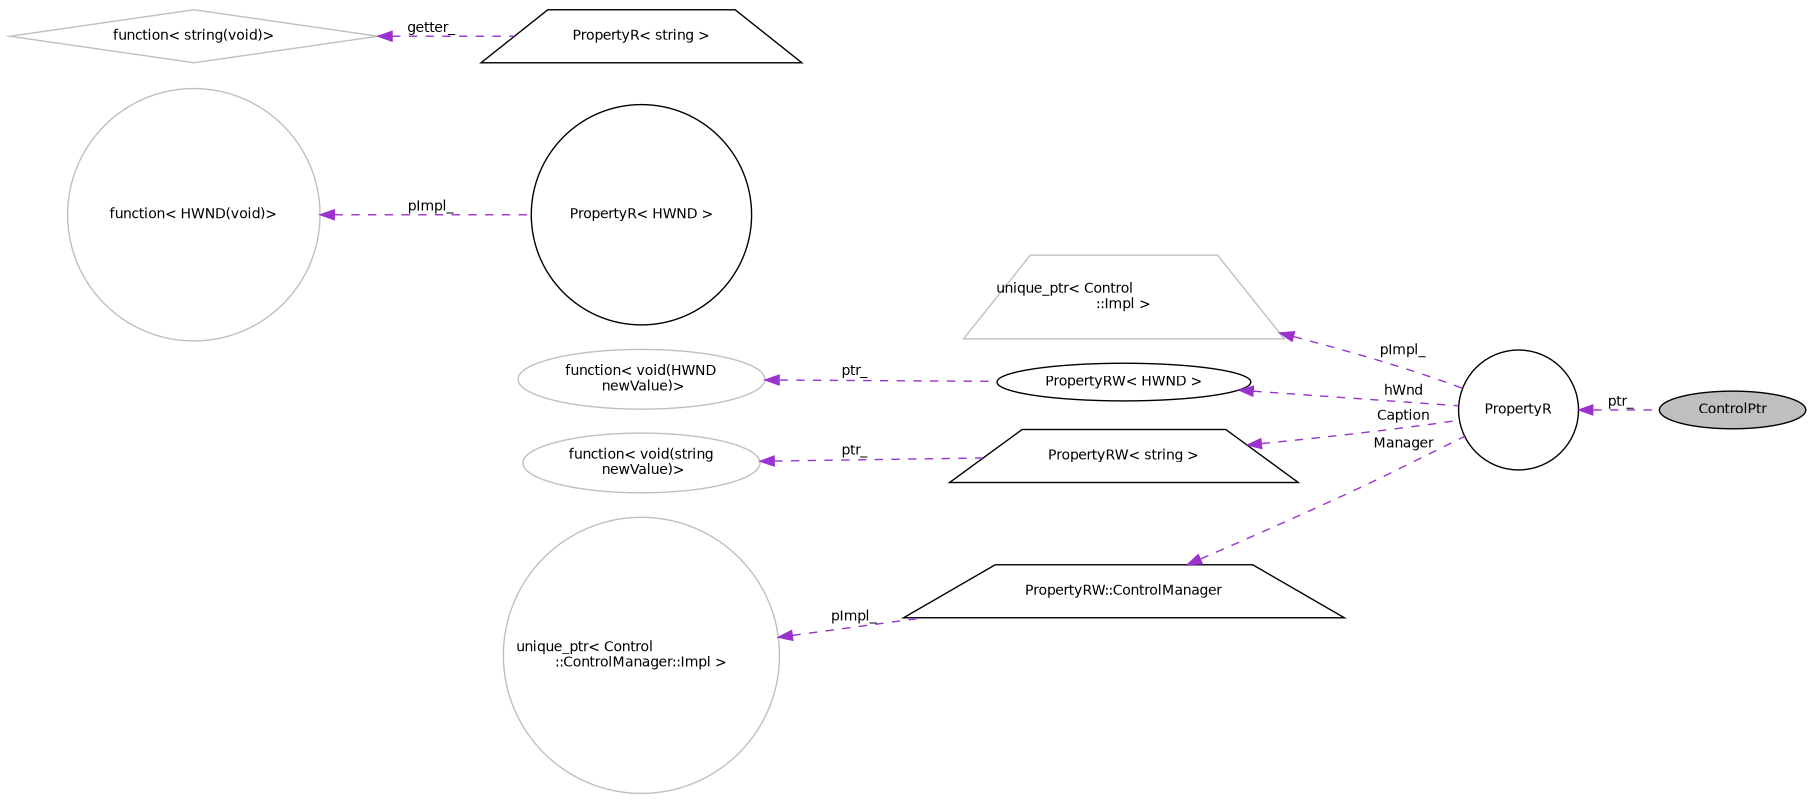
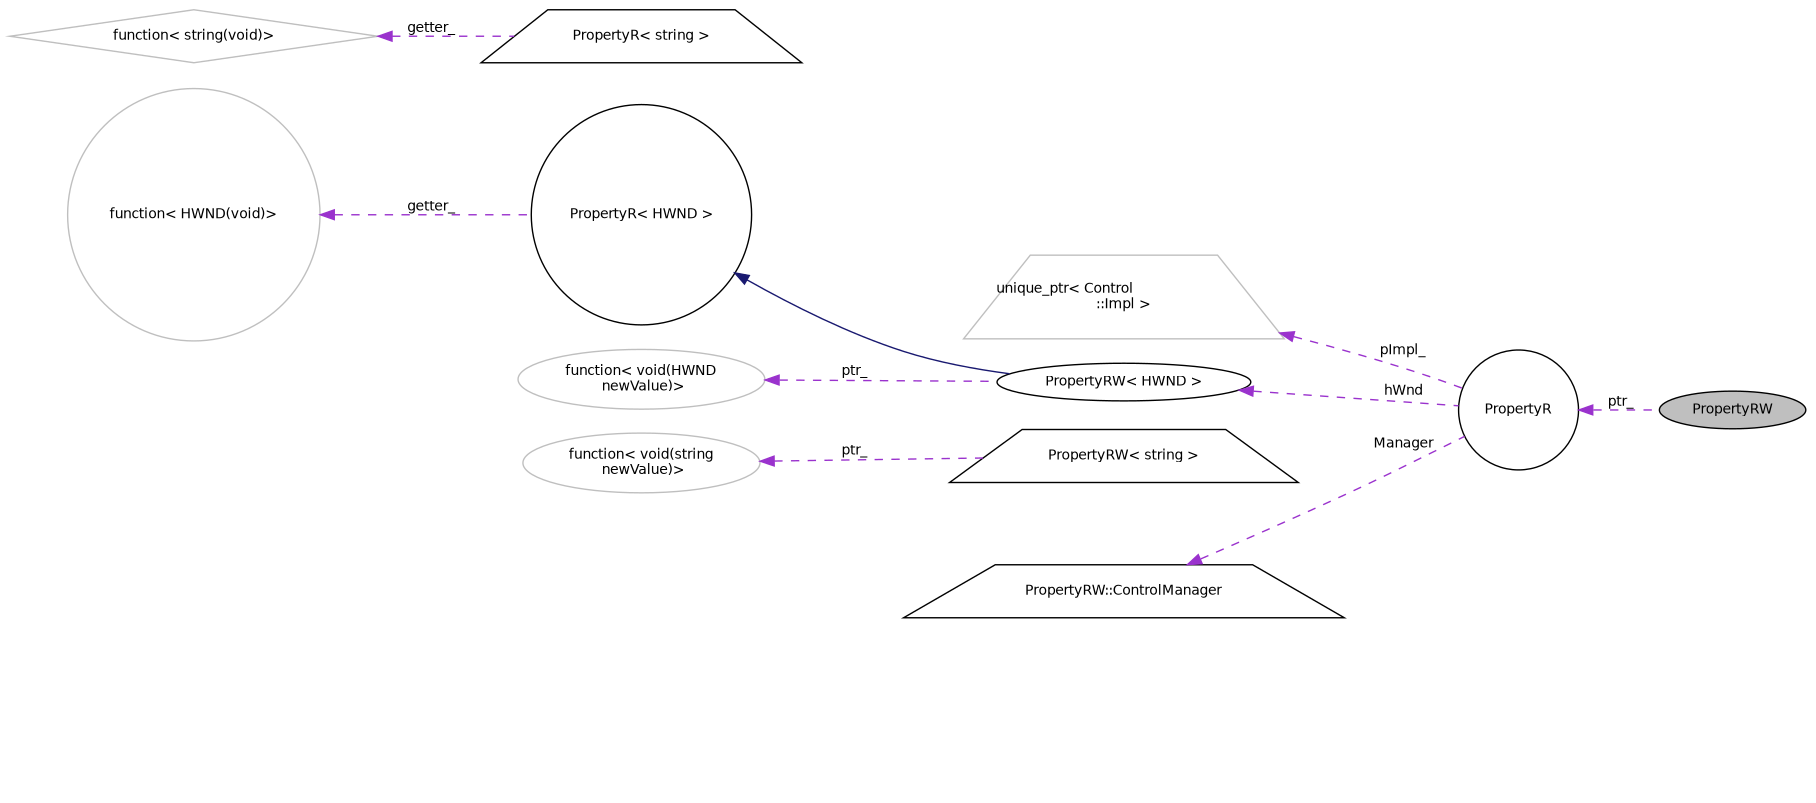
(429, 207) -> (429, 207)
none -> (873, 341)
(1733, 410) -> (1733, 410)
(1360, 433) -> none
(641, 655) -> none
